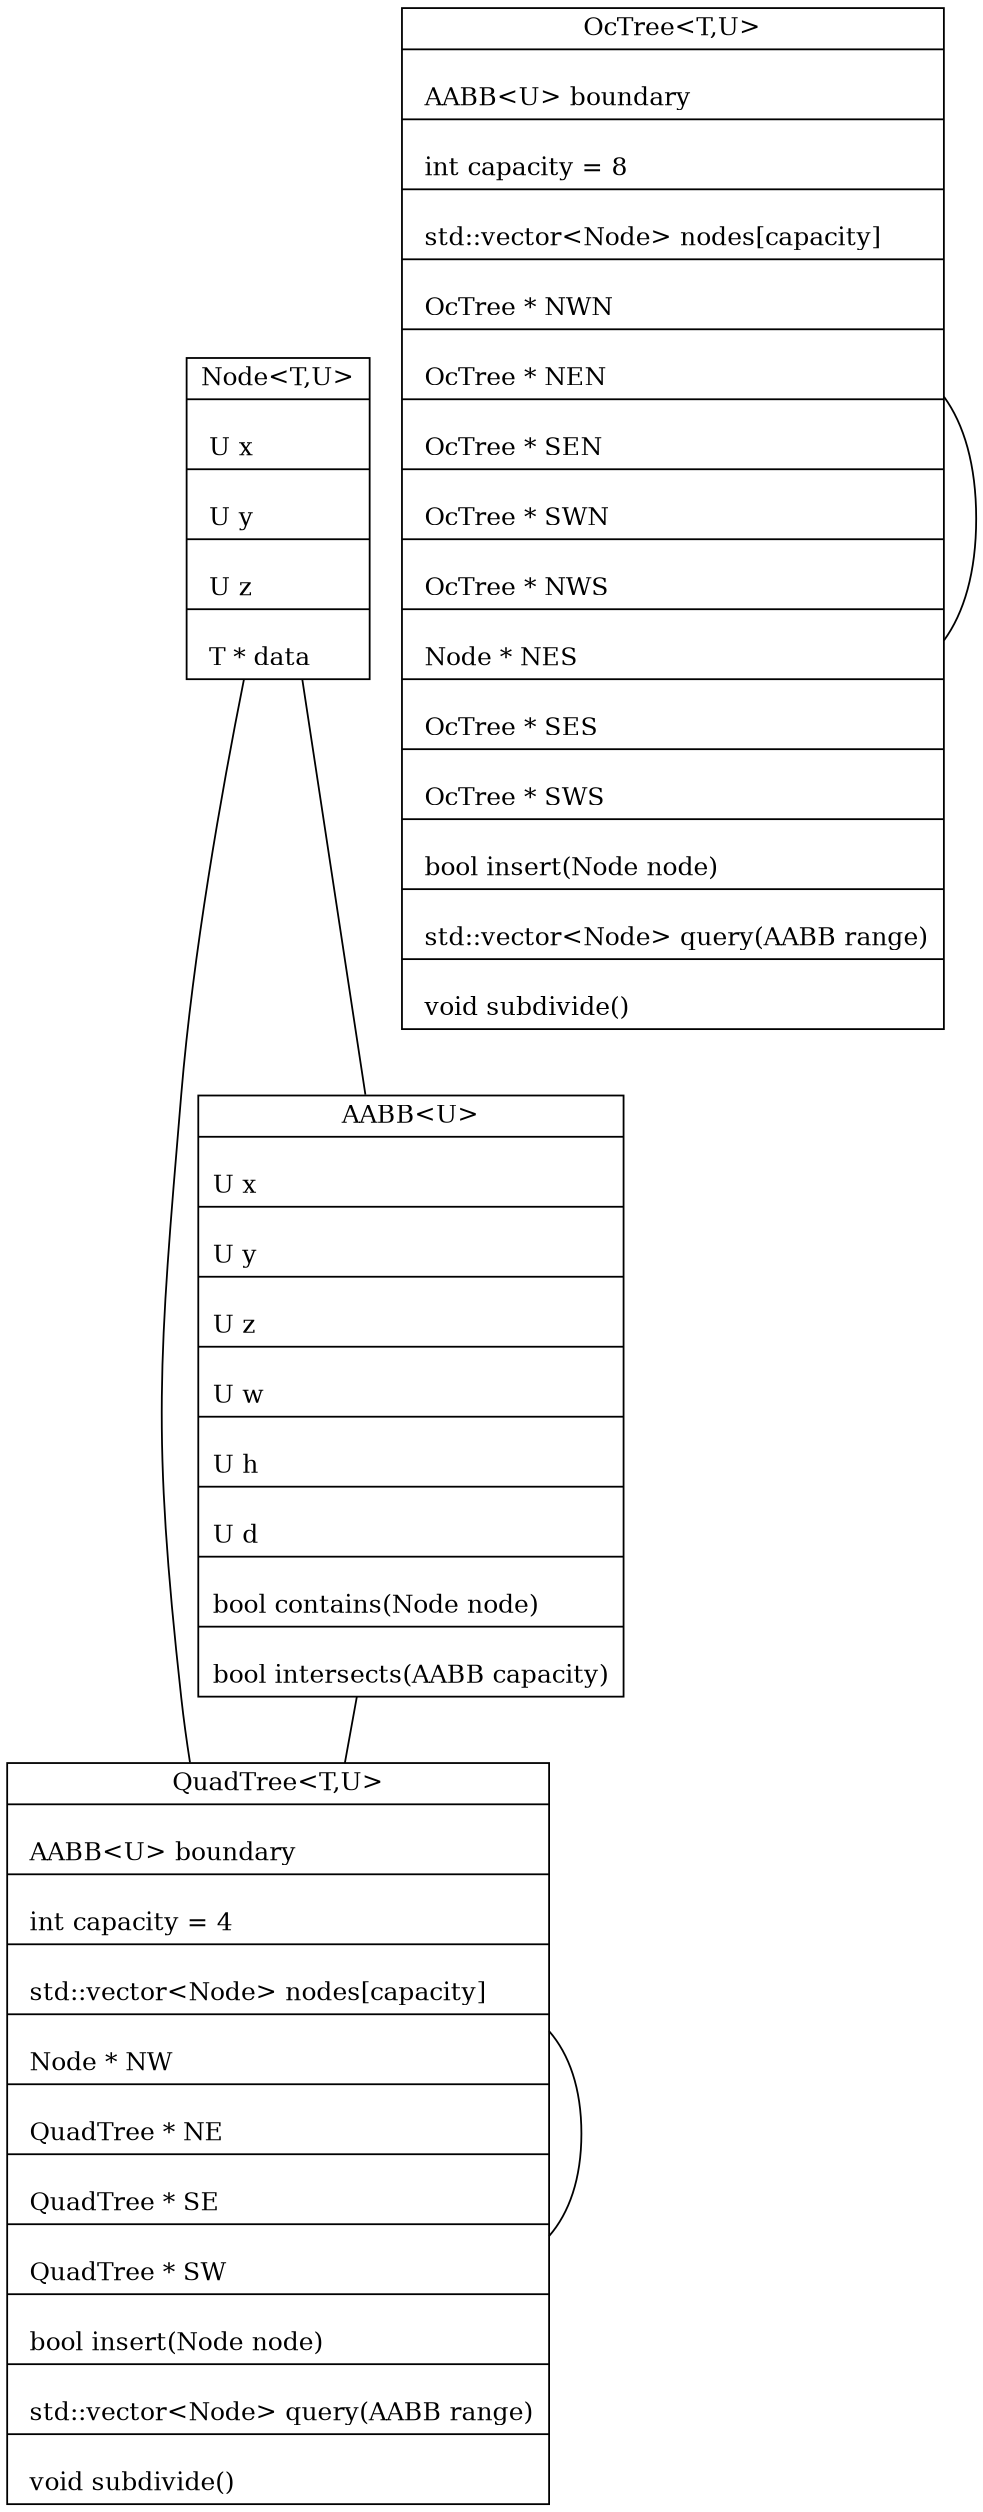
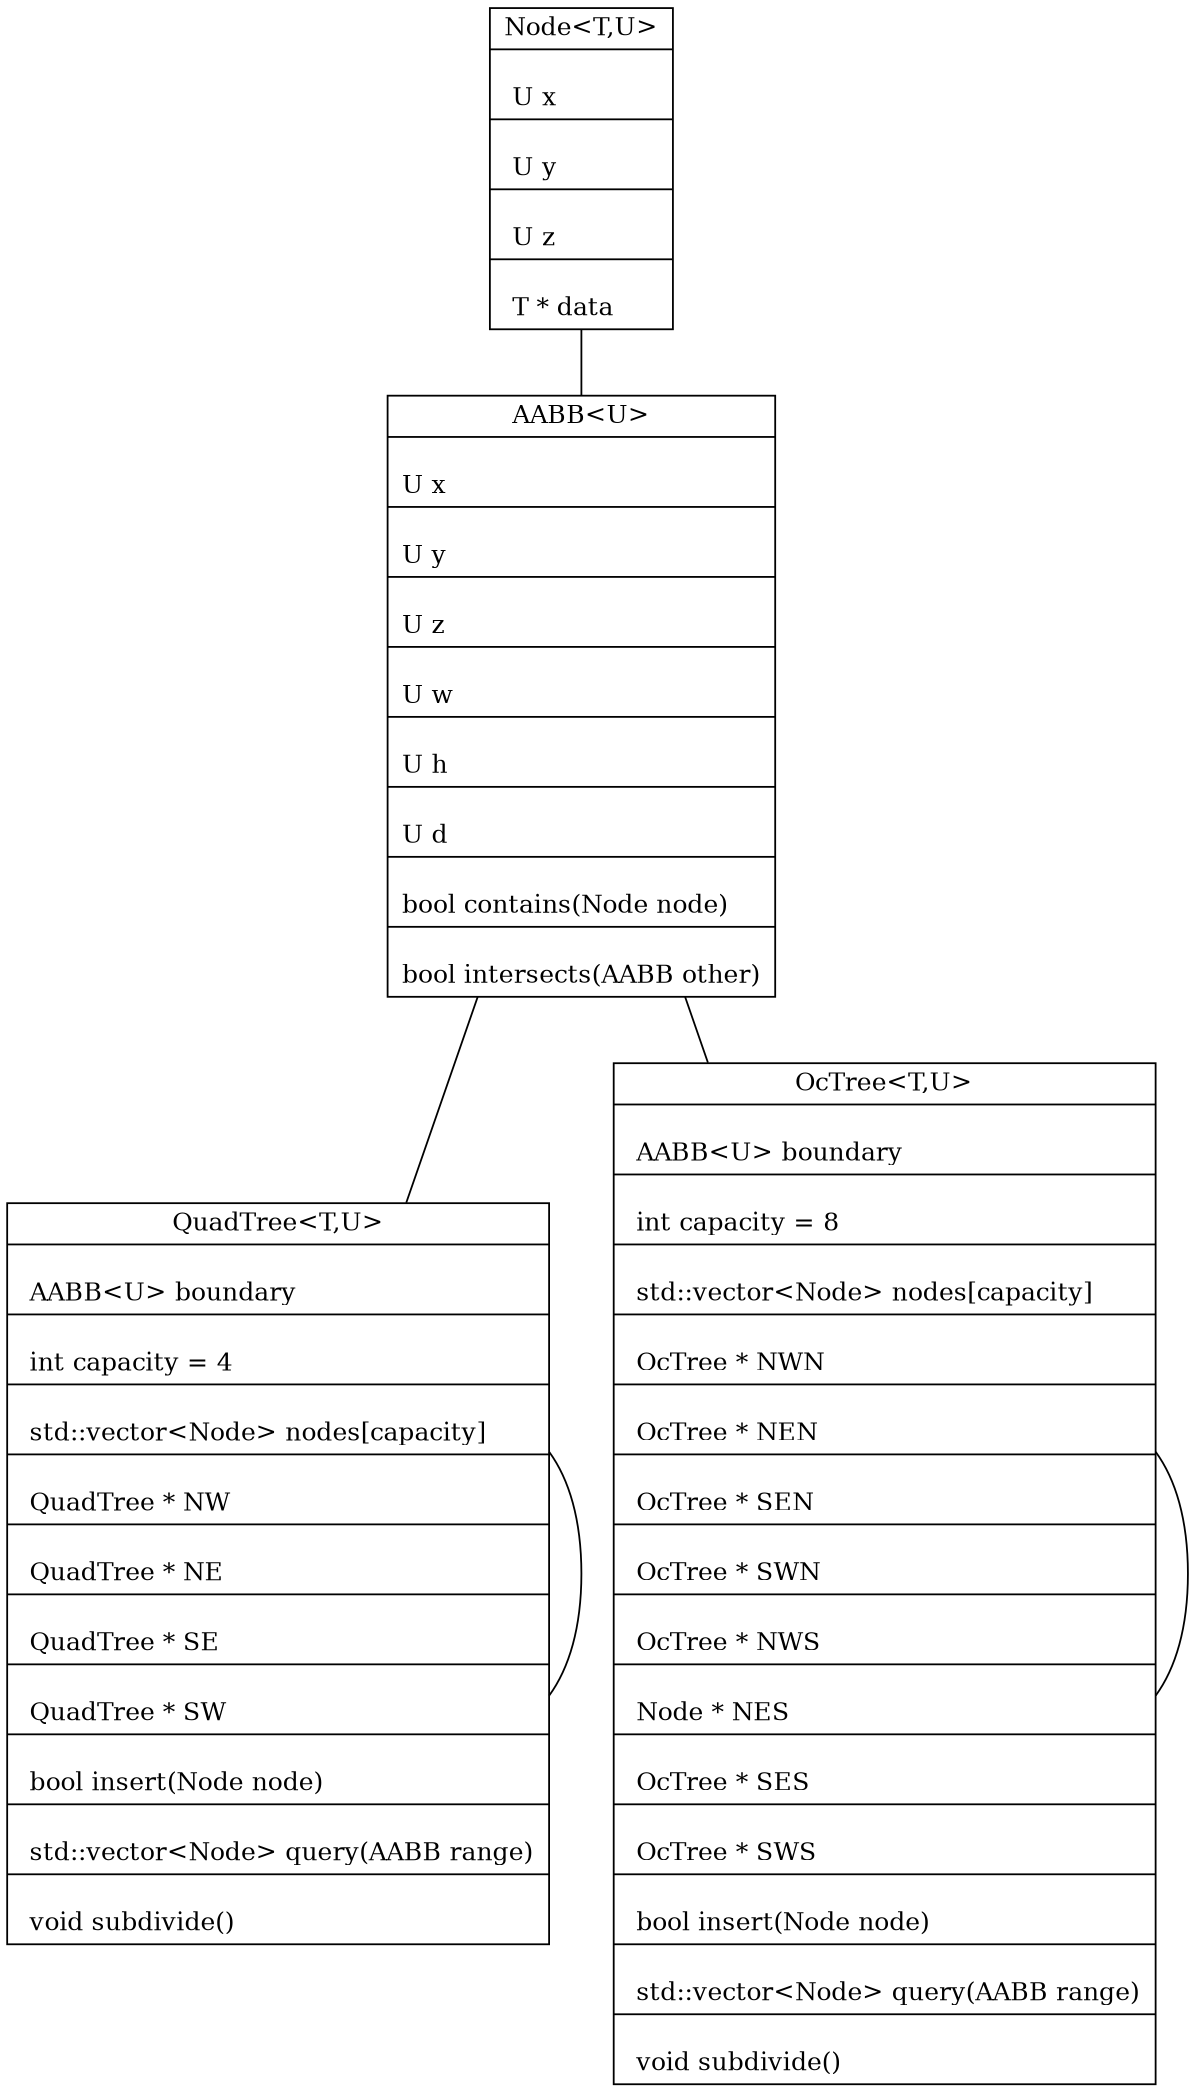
none -> (697, 1030)
(171, 1219) -> none
(411, 1675) -> (581, 975)
(98, 2063) -> (127, 1503)
